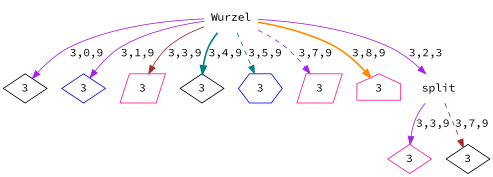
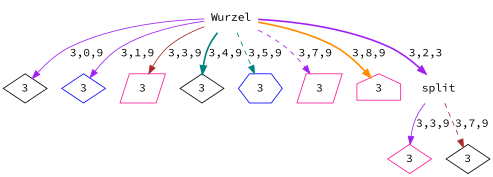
(343, 31) -> (343, 31)
